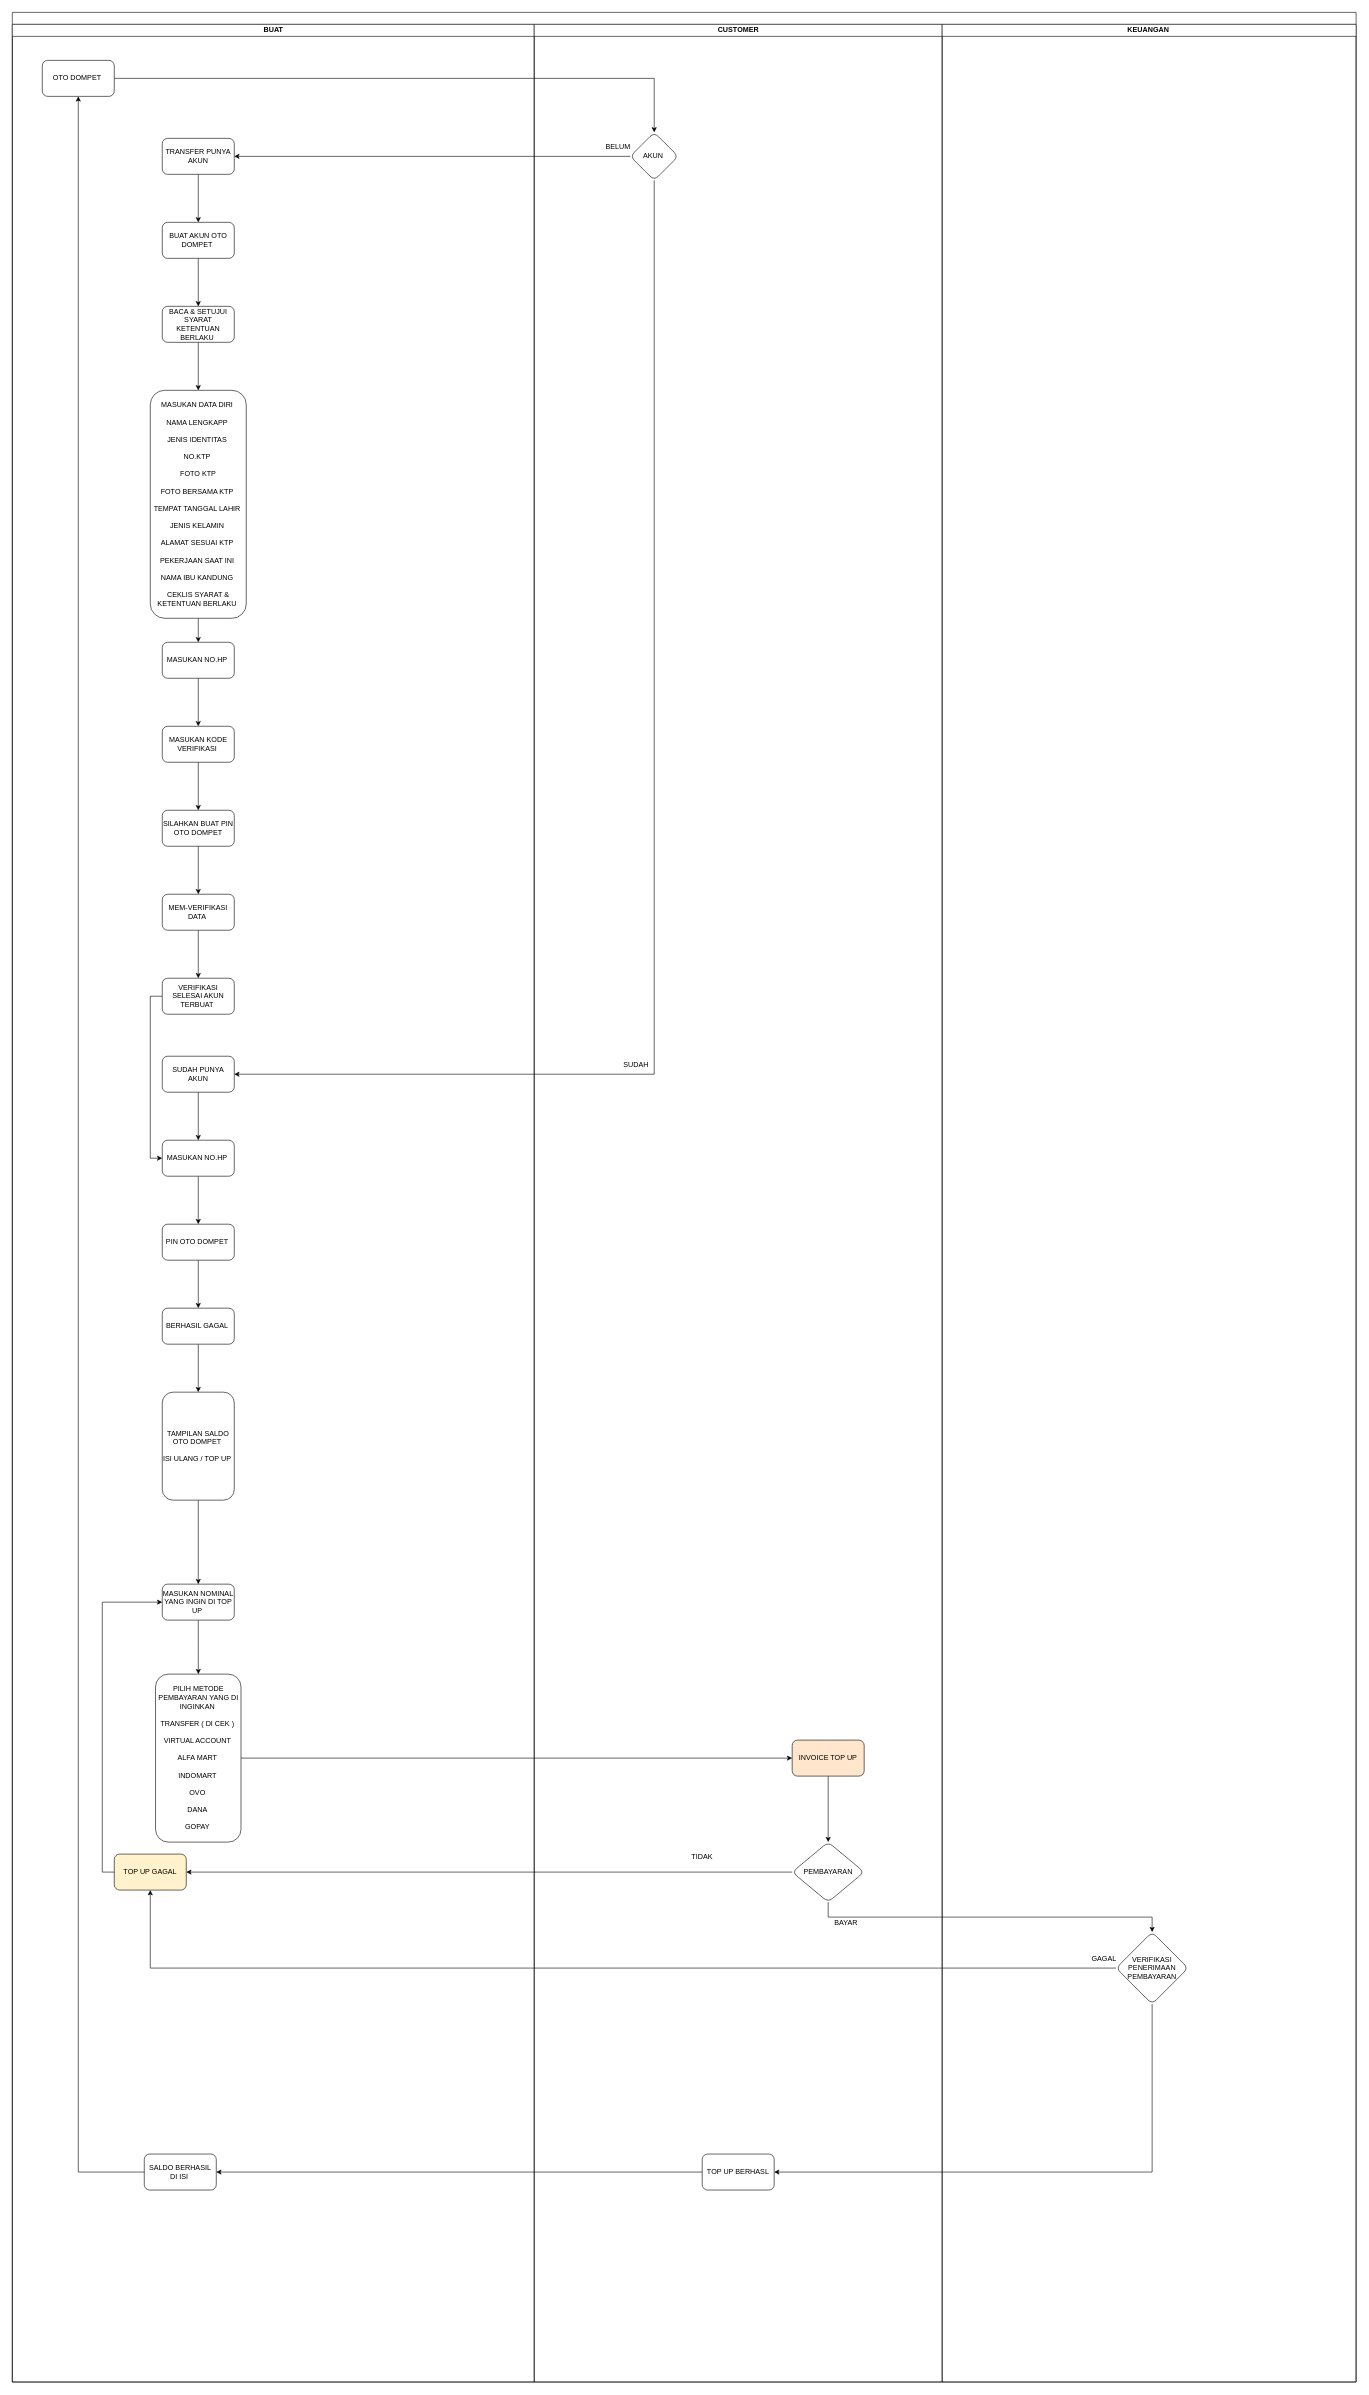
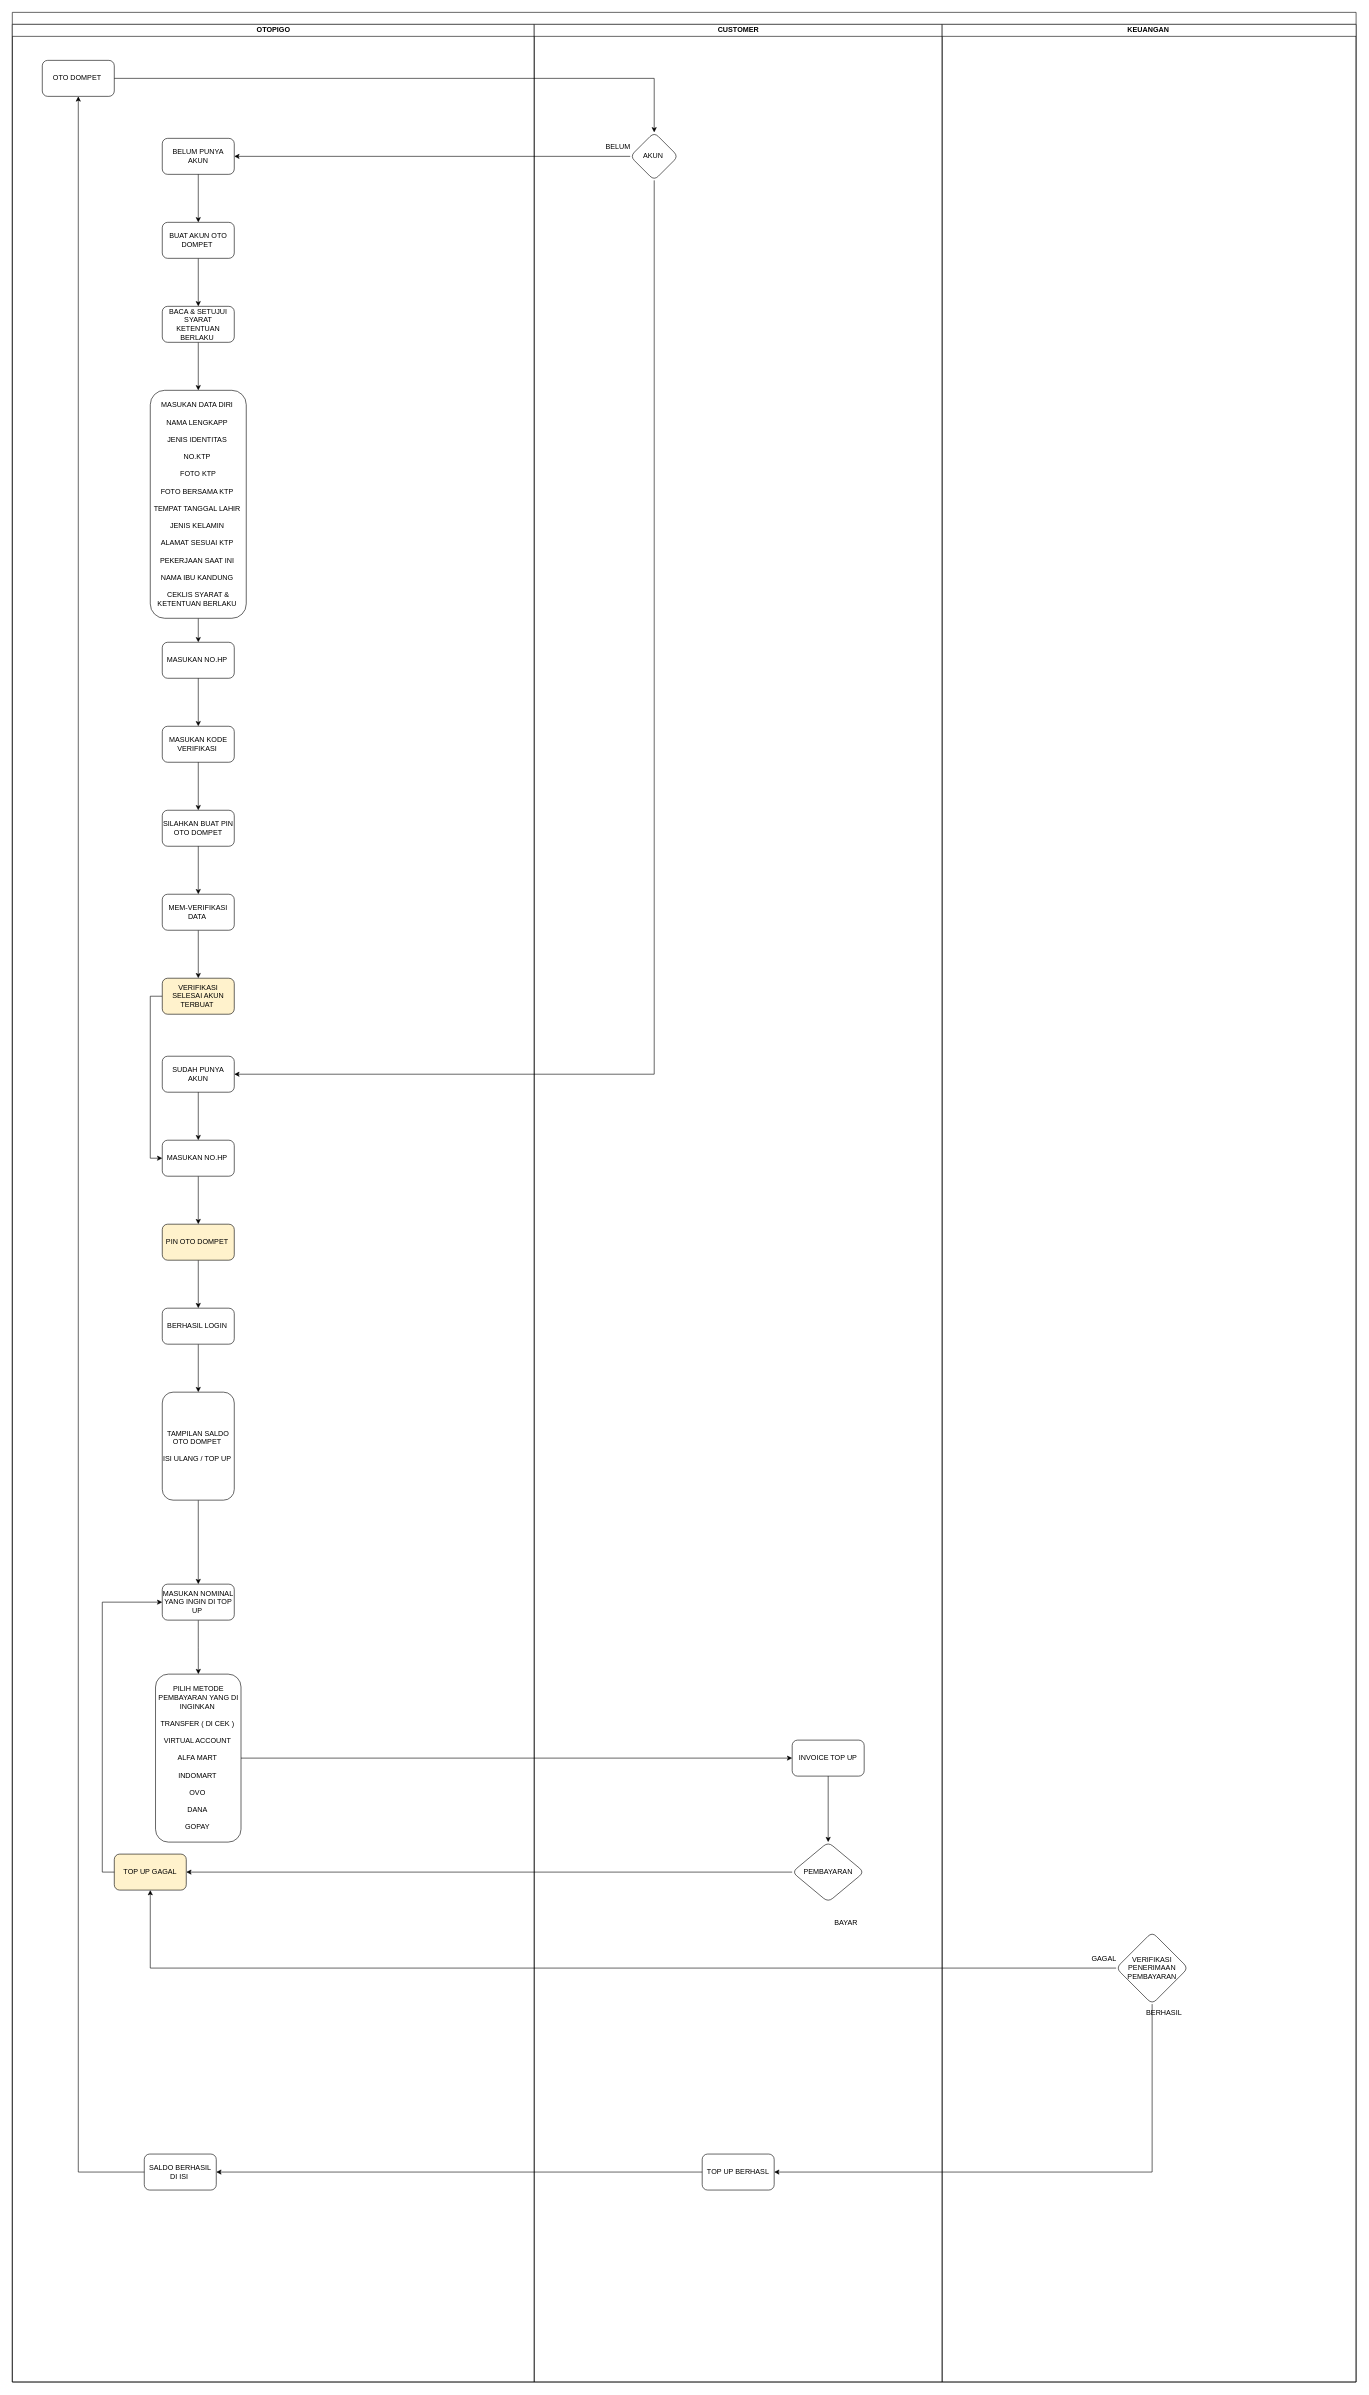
(274, 30) -> (274, 30)
(198, 156) -> (198, 156)
(198, 996) -> (198, 996)
(636, 1065) -> none
(198, 1242) -> (198, 1242)
(198, 1326) -> (198, 1326)
(828, 1758) -> (828, 1758)
(702, 1857) -> none
(828, 1916) -> none
none -> (1164, 2013)
